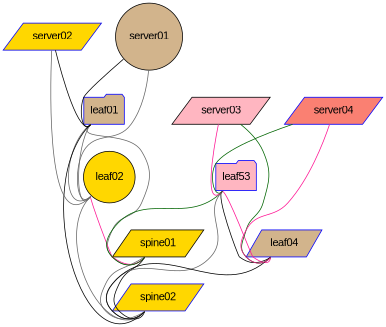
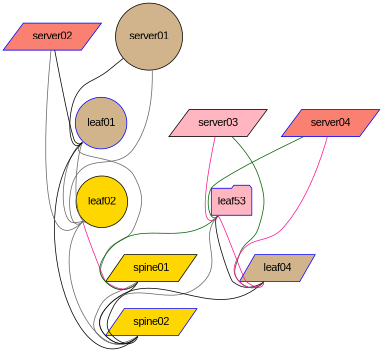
(52, 37) -> (52, 37)
(104, 111) -> (101, 123)
